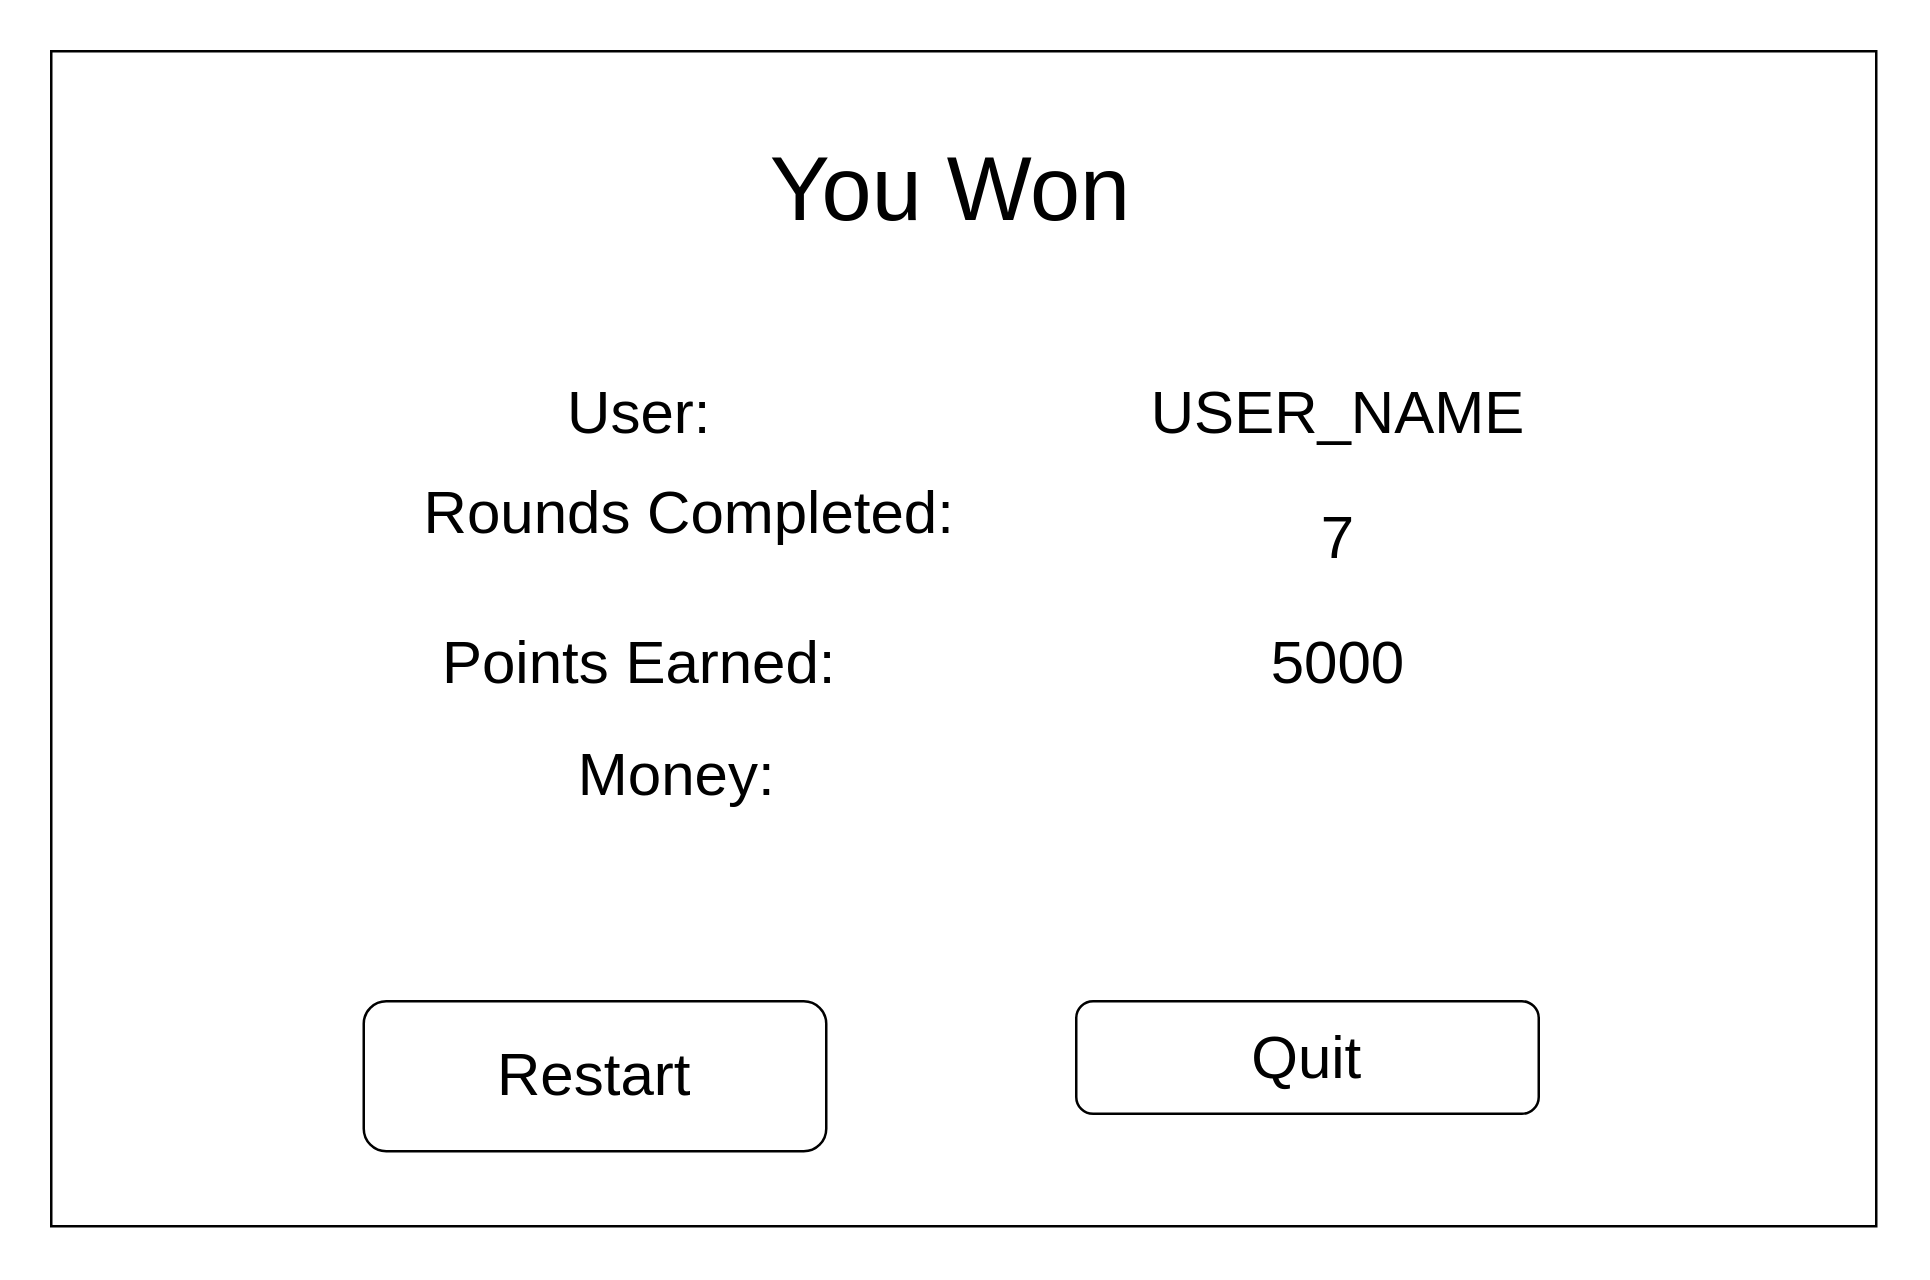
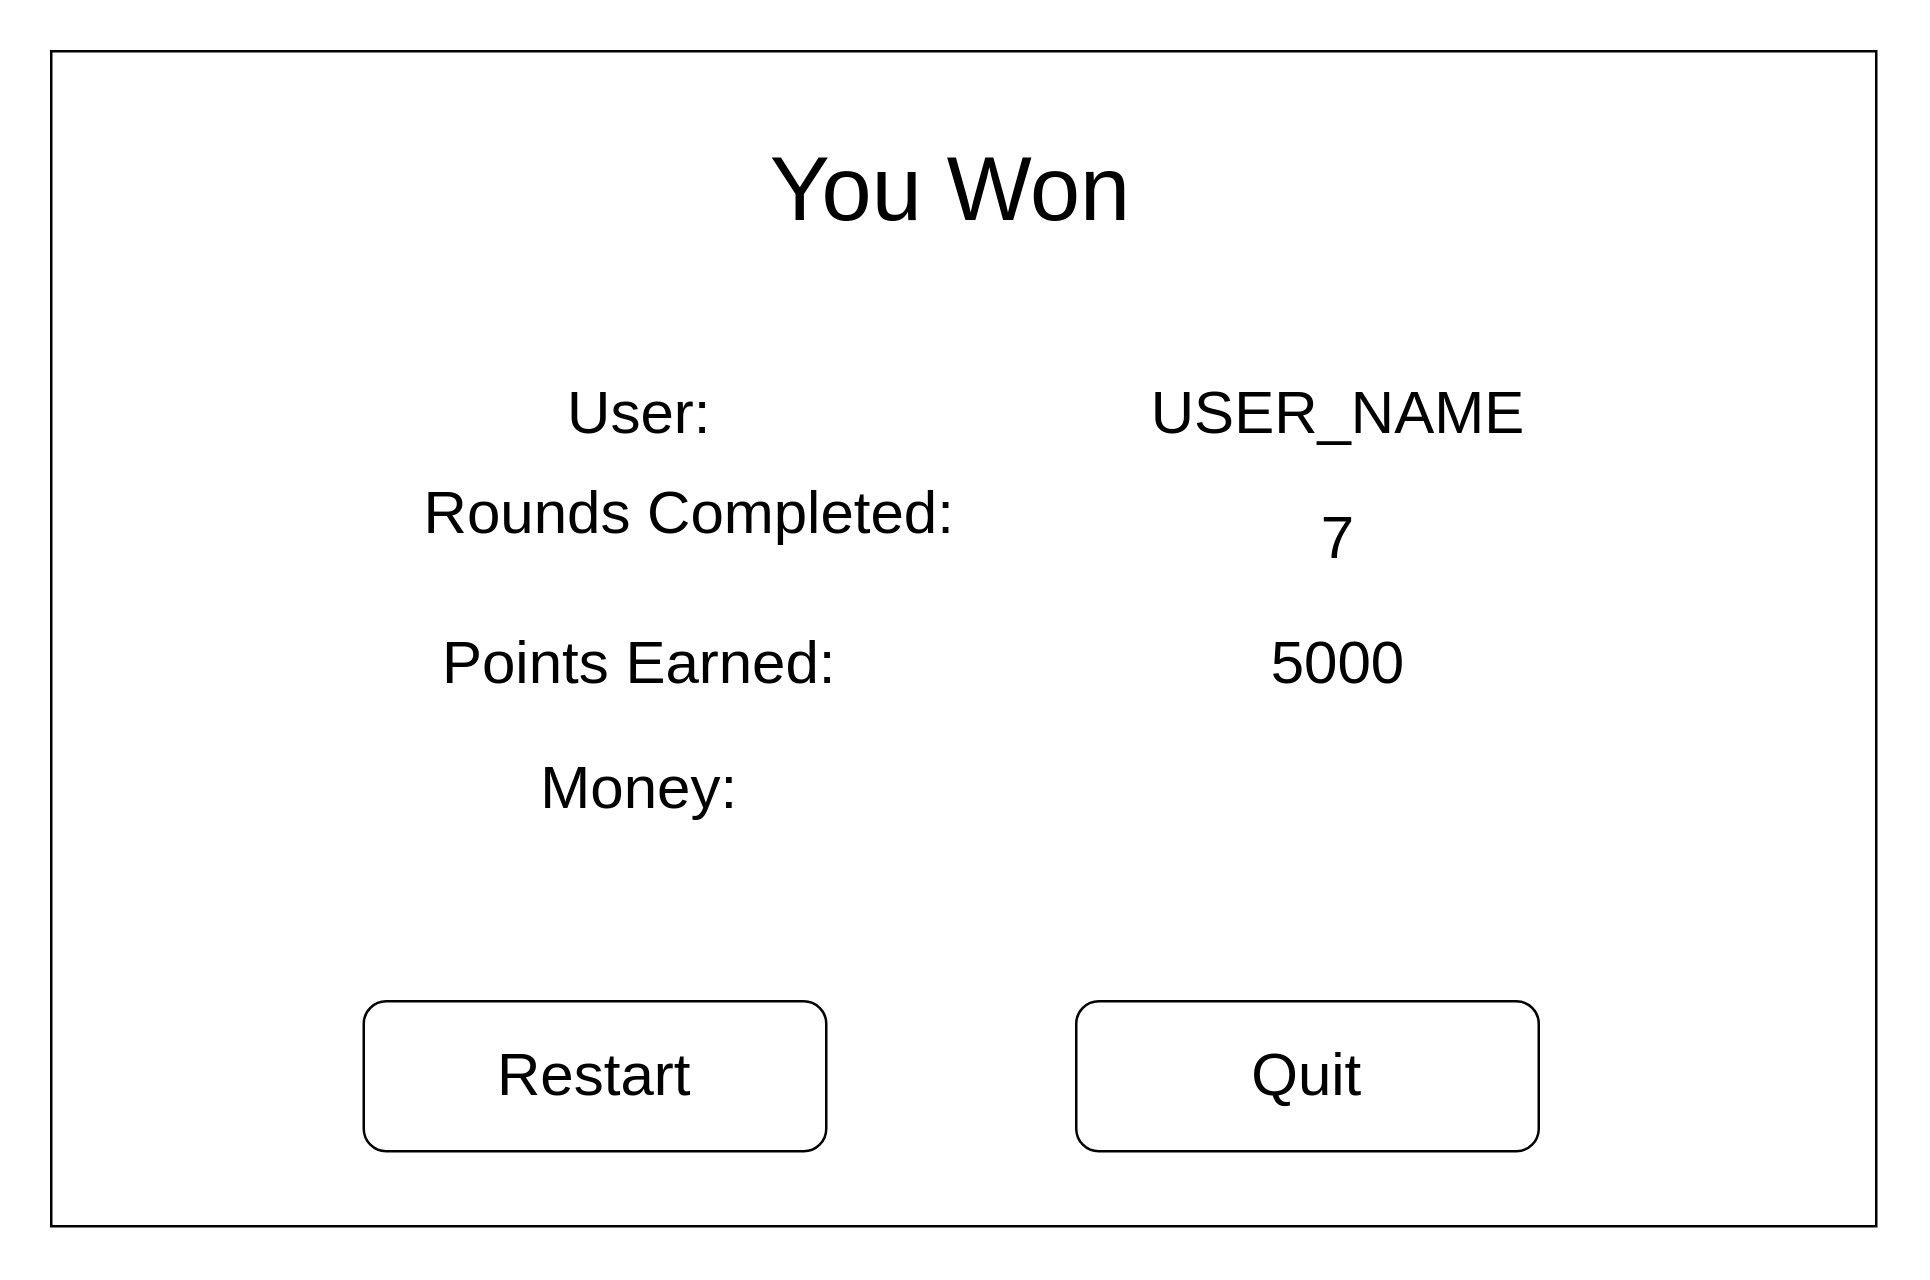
(676, 776) -> (639, 789)
(1308, 1058) -> (1308, 1076)
